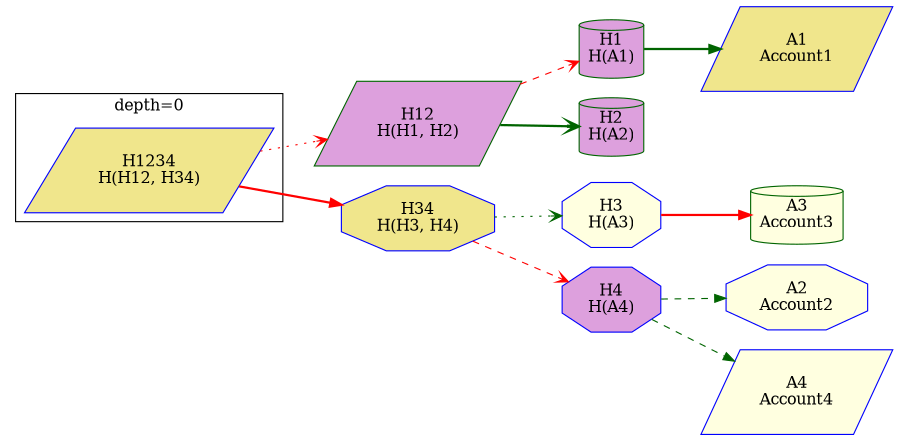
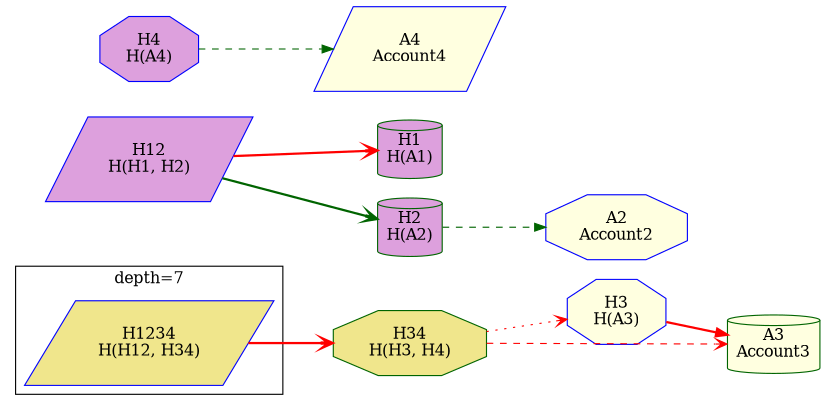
(797, 49) -> none
(544, 75) -> (300, 153)
(149, 106) -> (149, 279)
(418, 124) -> (149, 159)
(290, 146) -> none
(292, 196) -> (290, 343)
(523, 217) -> (521, 326)
(418, 218) -> (410, 343)
(515, 259) -> (601, 344)
(688, 299) -> (489, 227)
